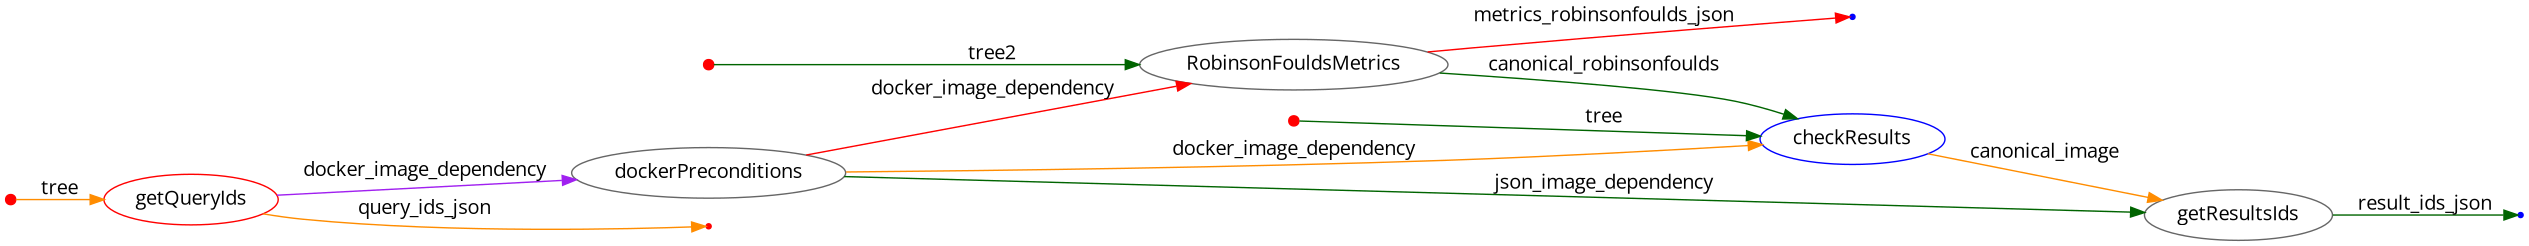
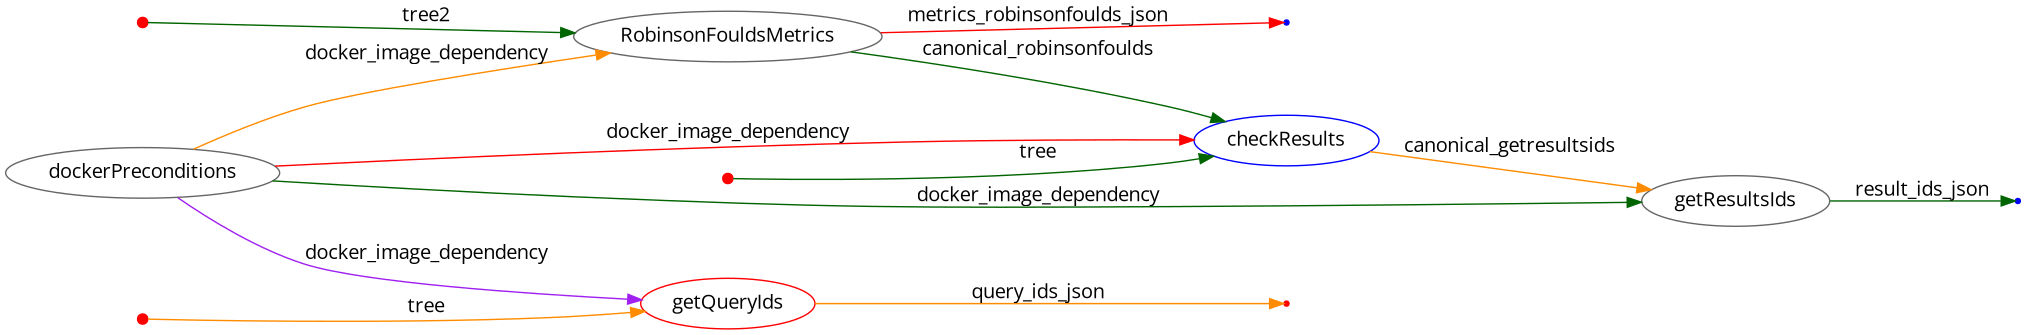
(991, 121) -> (391, 88)
(2045, 153) -> (1510, 147)
(1297, 165) -> (727, 147)
(1604, 183) -> (1038, 196)
(419, 188) -> (394, 280)
